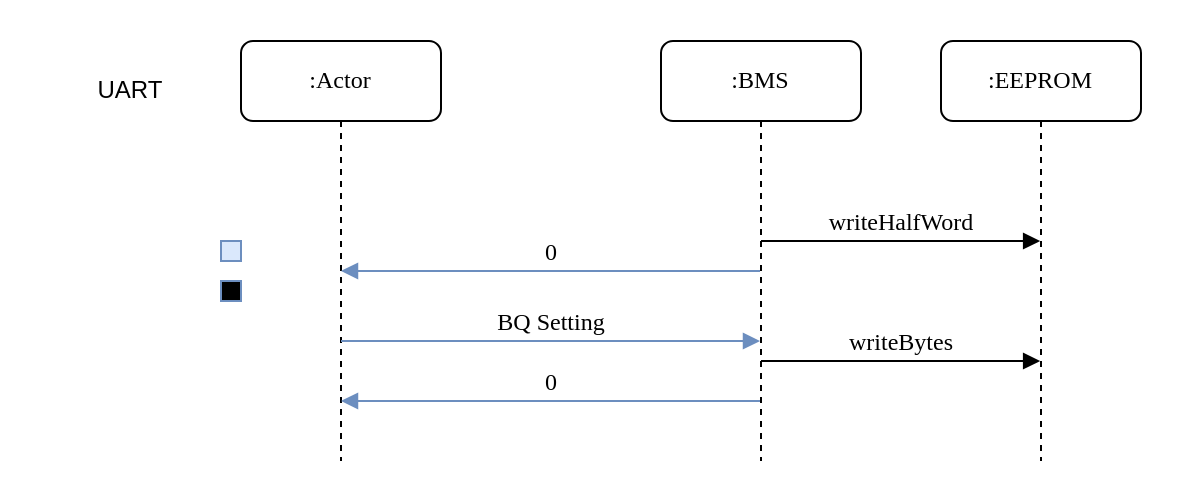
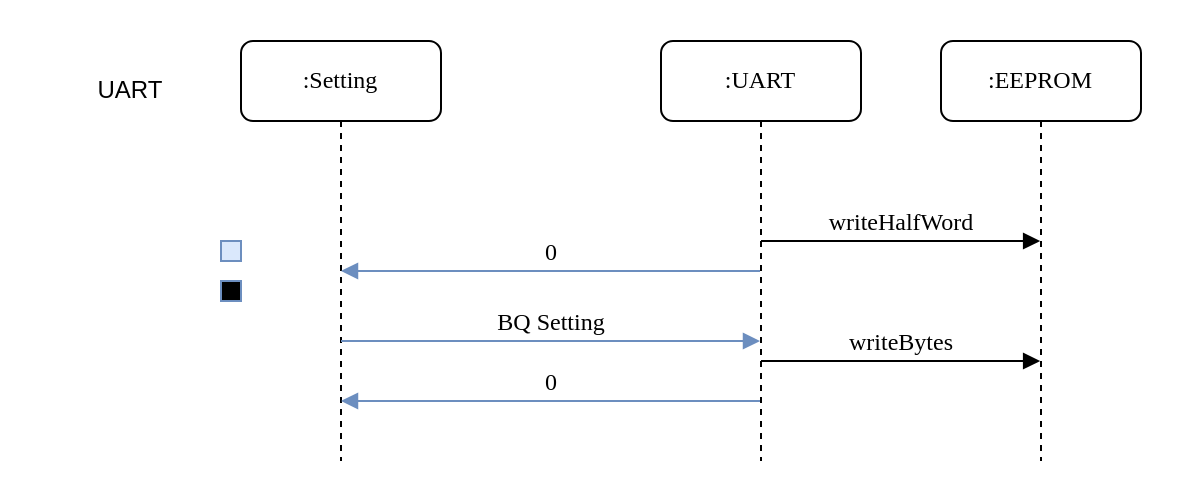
(341, 81) -> (341, 81)
(761, 81) -> (761, 81)
